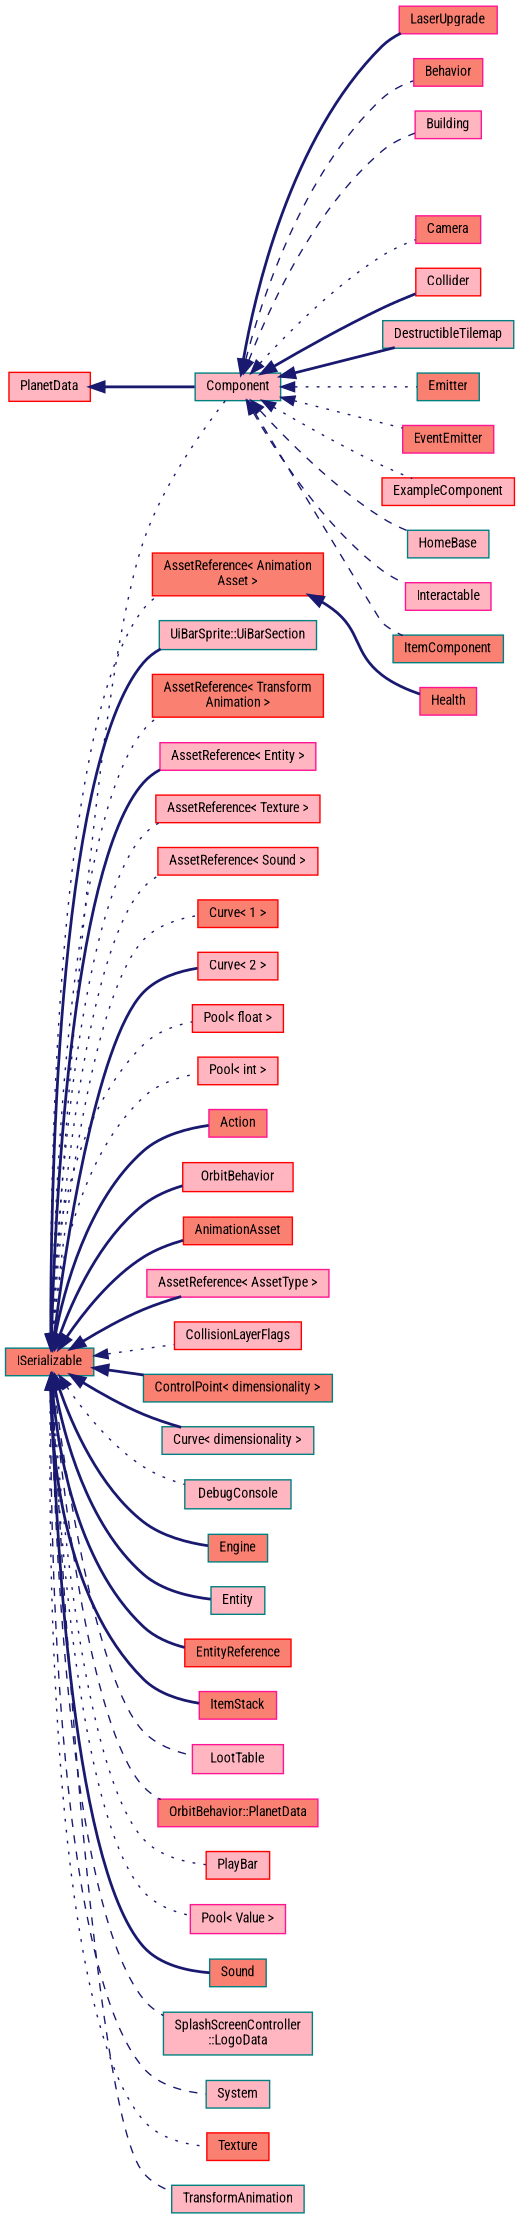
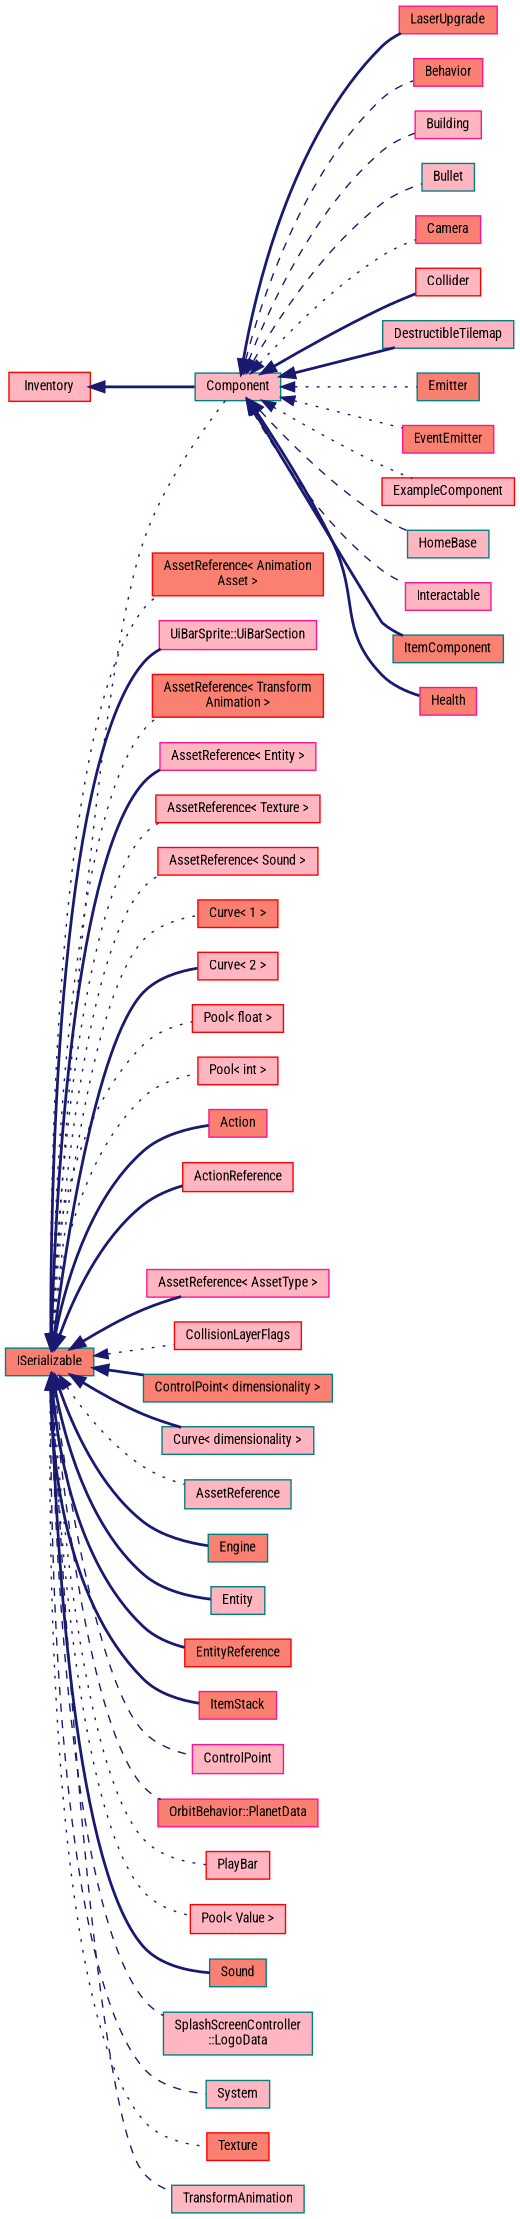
none -> (448, 177)
(50, 387) -> (50, 387)
(325, 528) -> (356, 580)
(238, 635) -> (238, 635)
(364, 655) -> (346, 583)
(238, 1177) -> (238, 1177)
(238, 1231) -> none
(238, 1494) -> (238, 1494)
(238, 1759) -> (238, 1759)
(238, 1919) -> (238, 1919)
